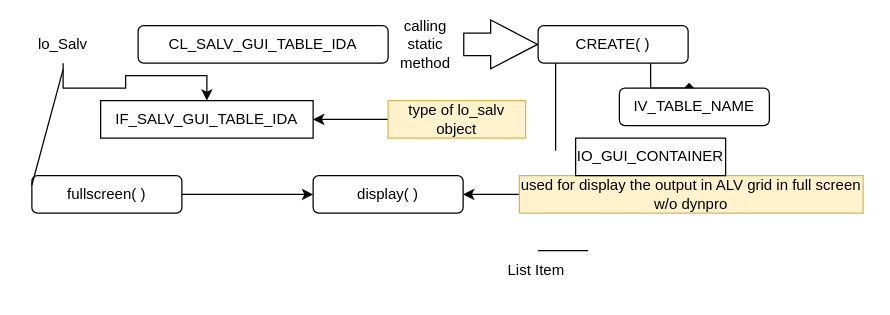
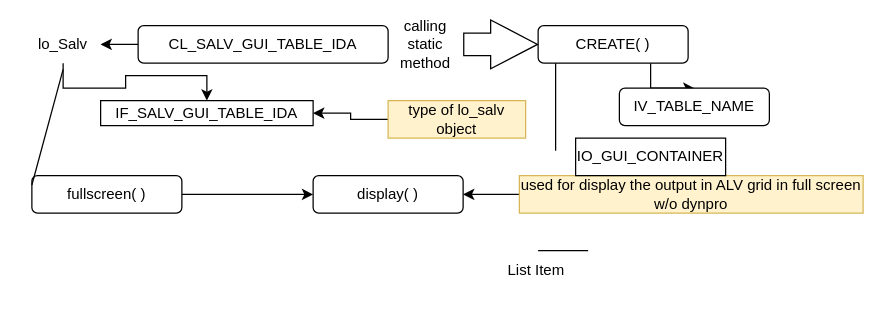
none -> (115, 44)
(684, 88) -> (684, 88)
(207, 119) -> (207, 113)
